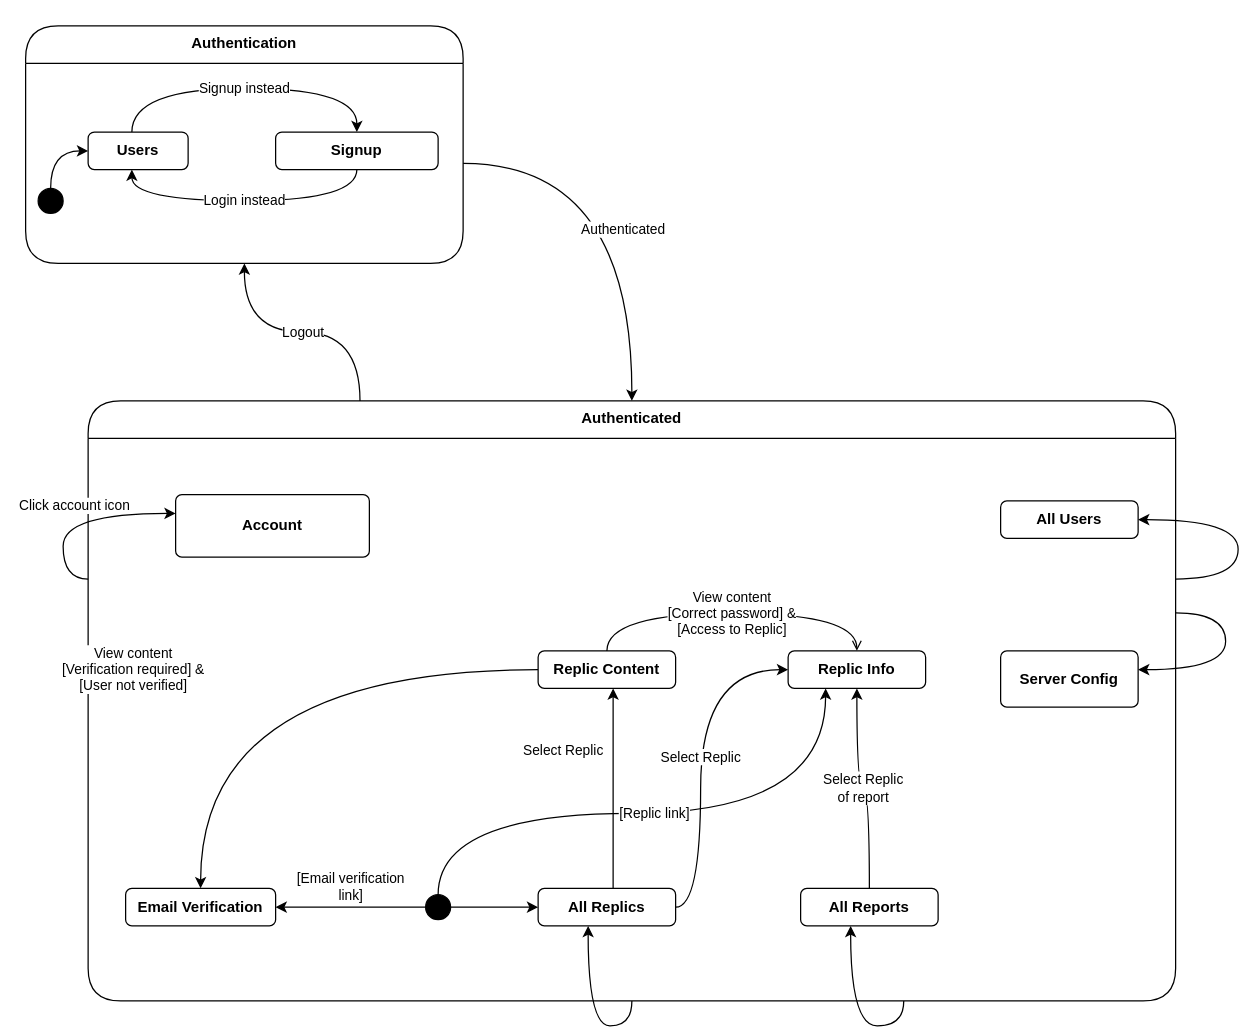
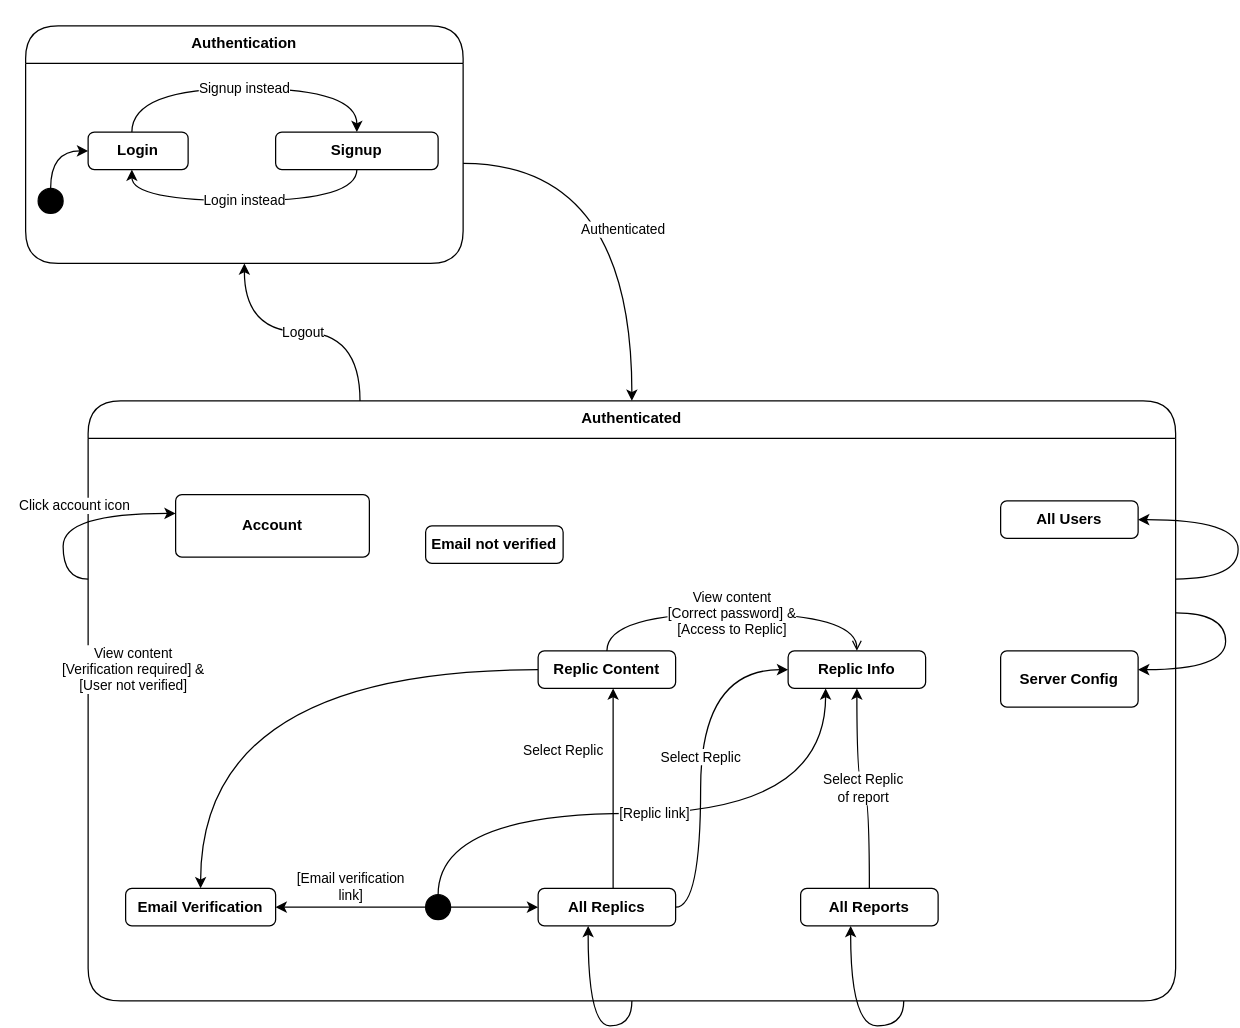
(138, 151) -> (138, 151)
none -> (494, 544)
